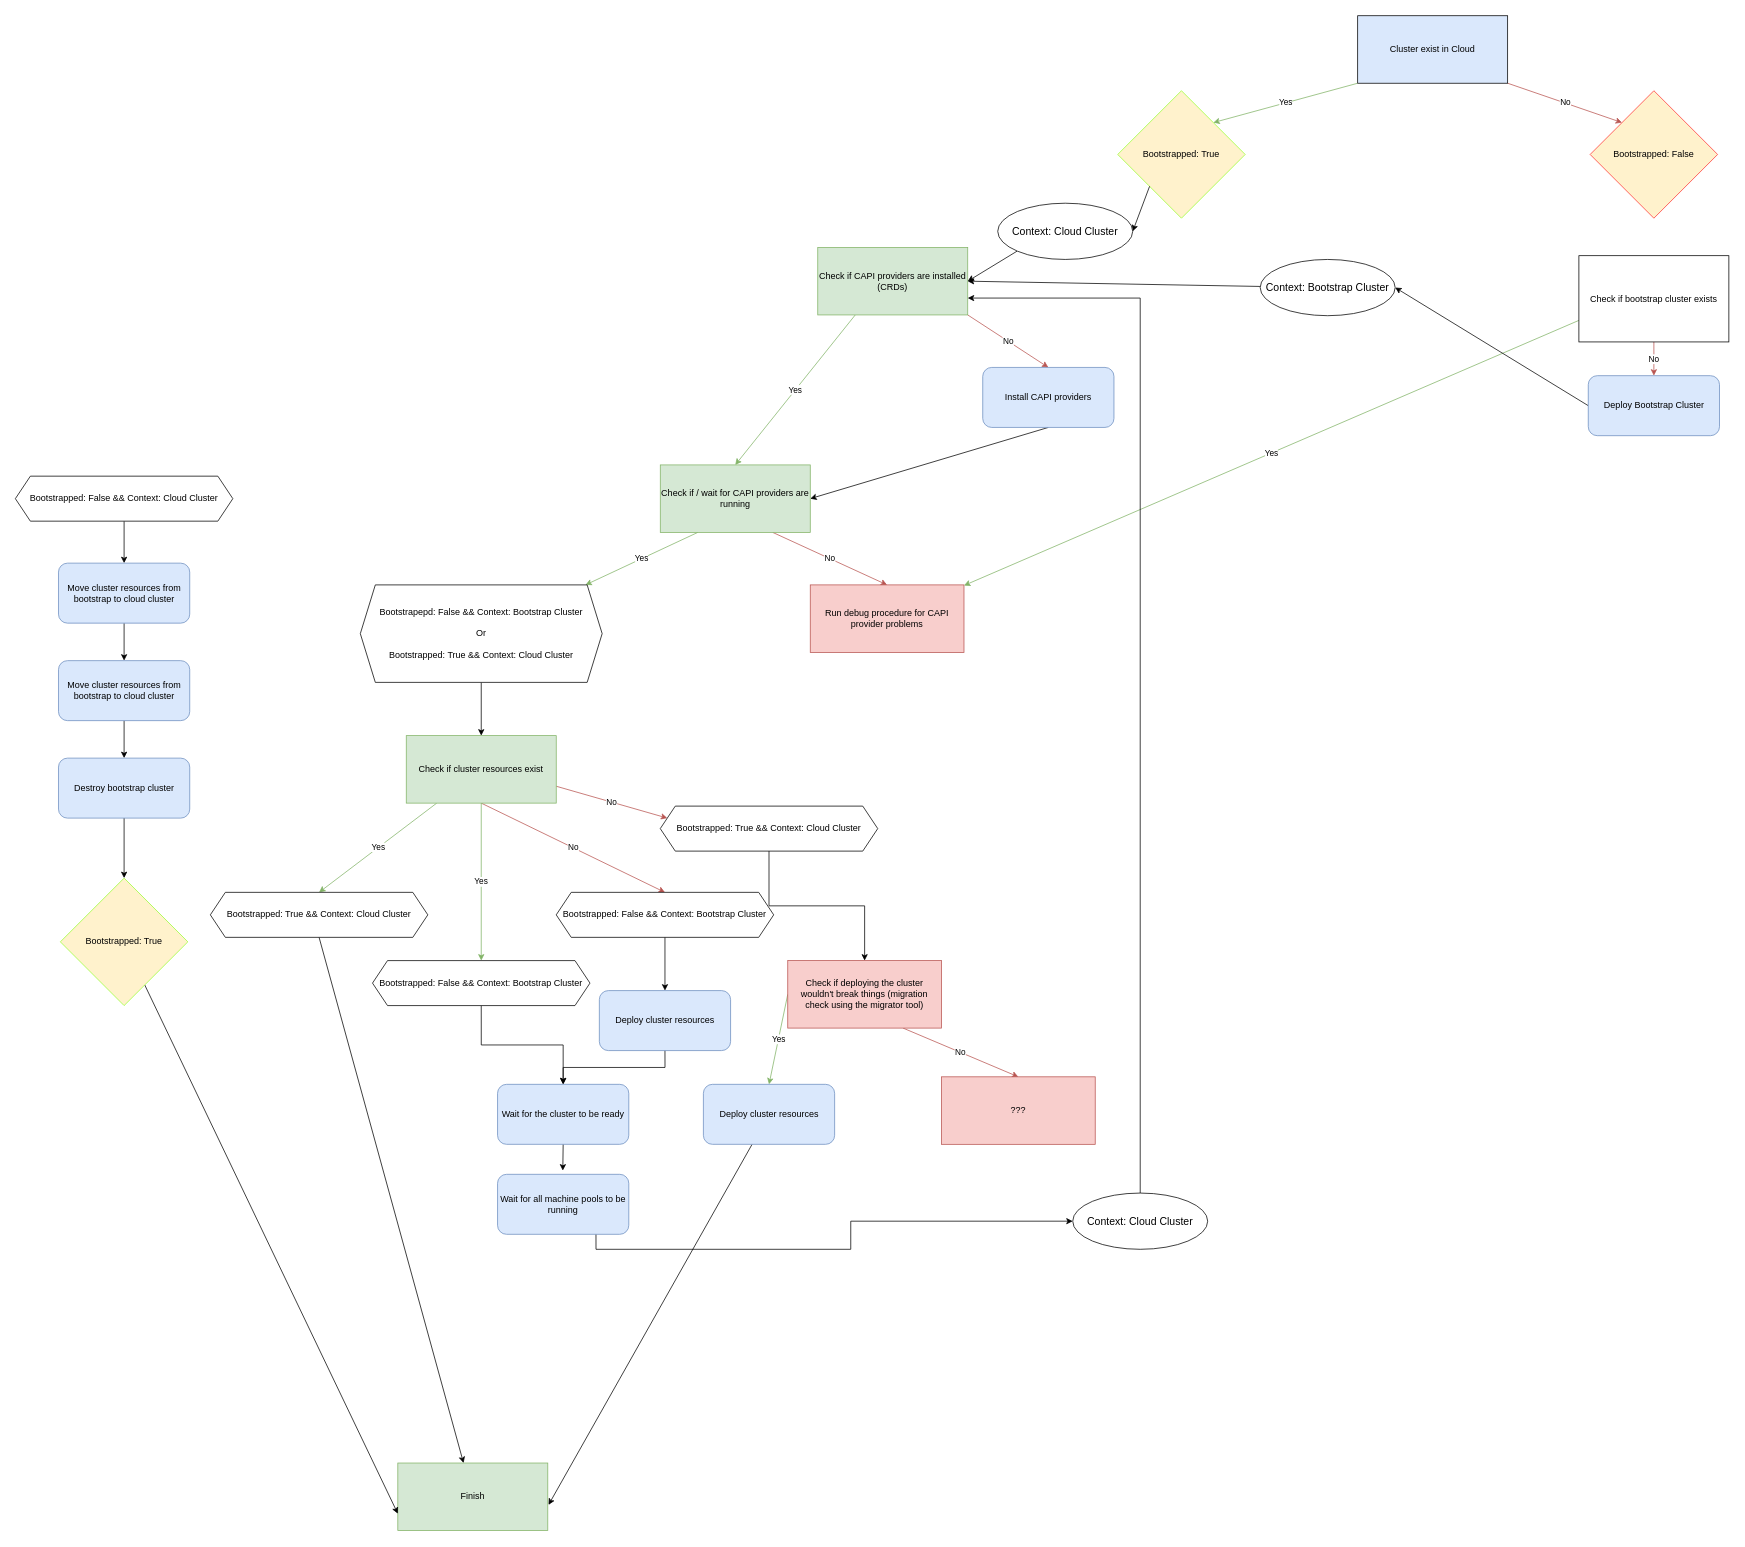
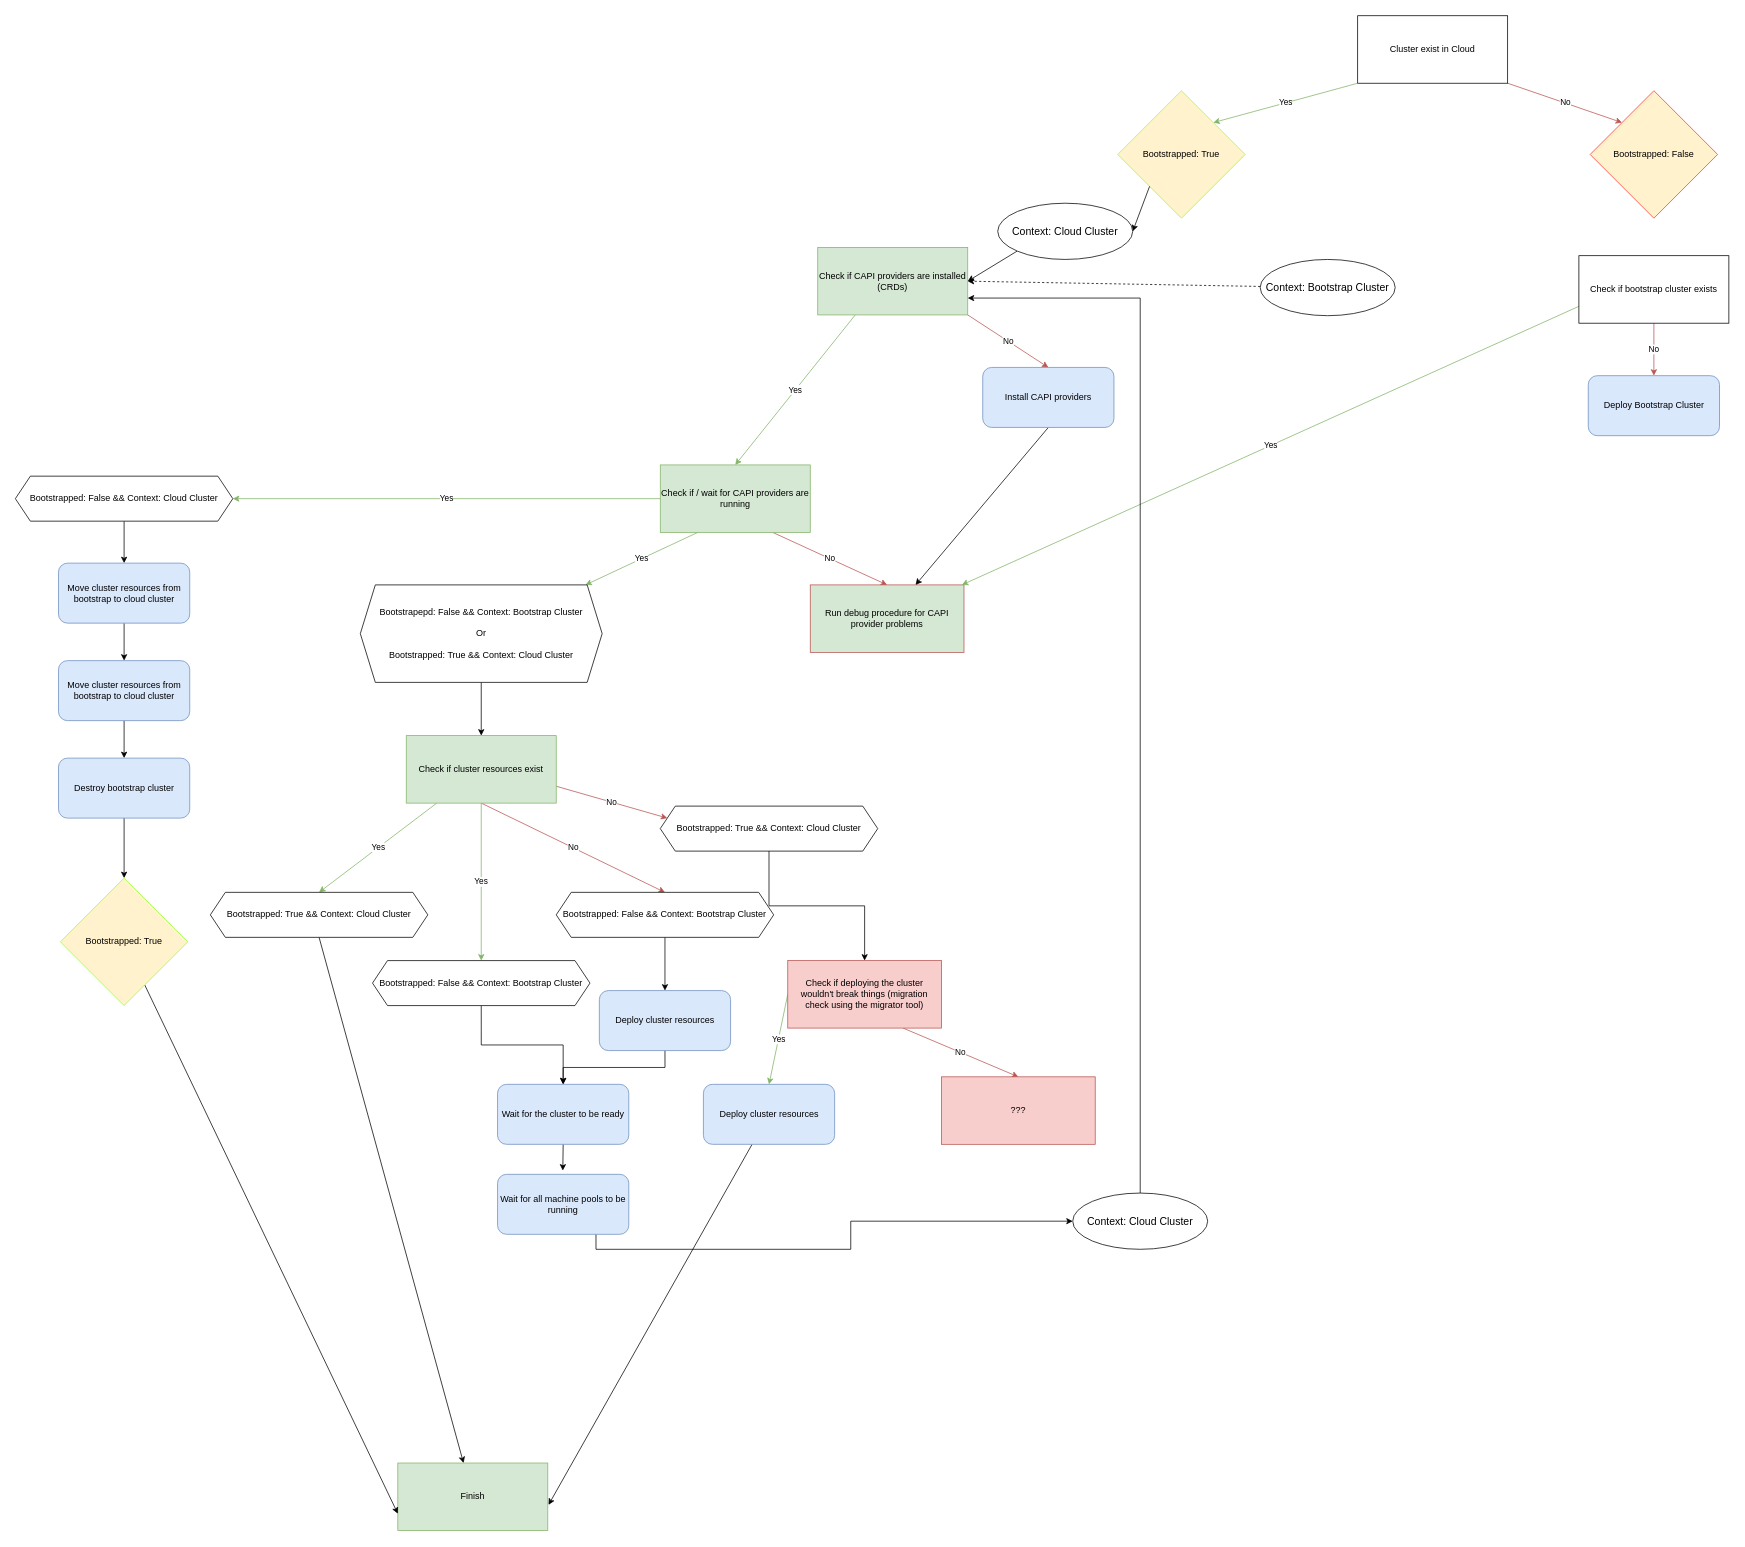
(1433, 49) -> (1433, 49)
(1116, 284) -> (1116, 284)
(1654, 299) -> (1654, 289)
(1494, 348) -> none
(932, 462) -> (984, 504)
none -> (447, 498)
(887, 618) -> (887, 618)
